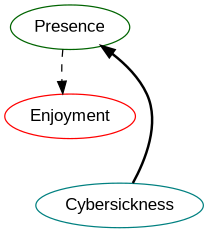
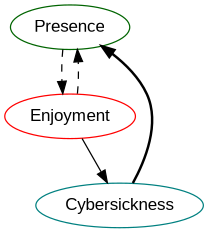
none -> (78, 78)
none -> (92, 155)
